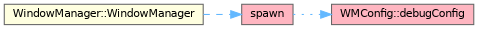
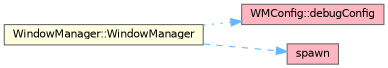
(307, 14) -> (217, 24)
